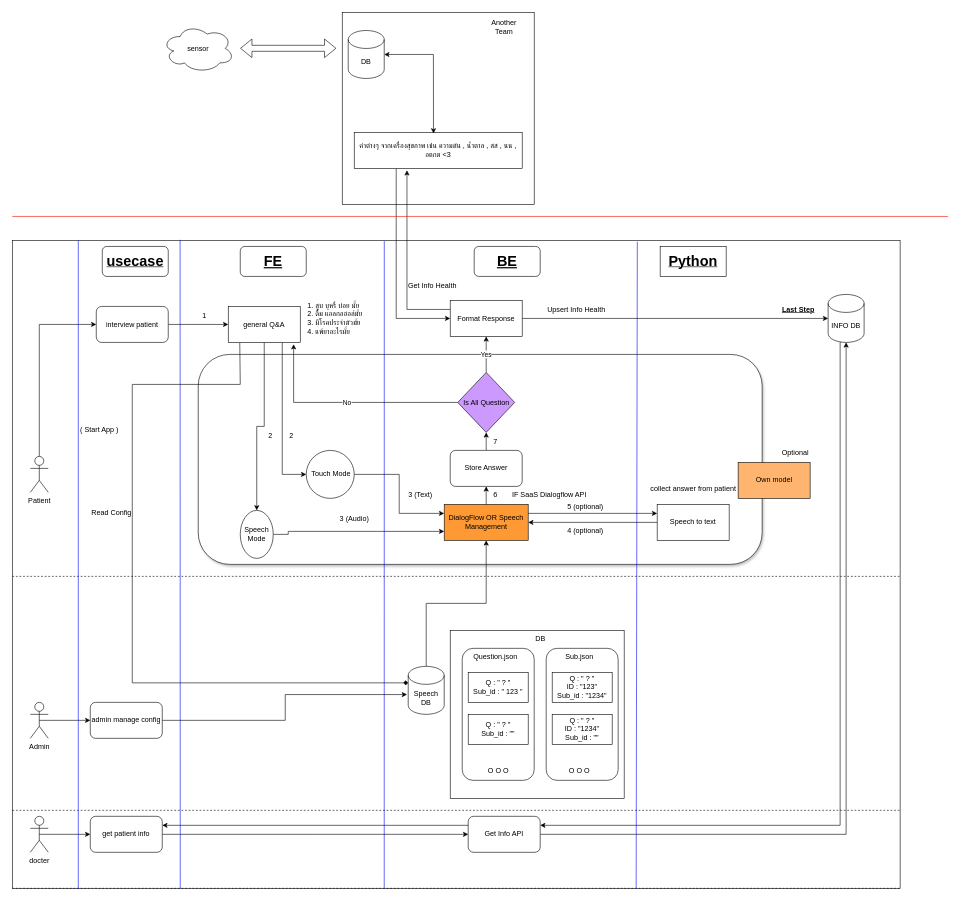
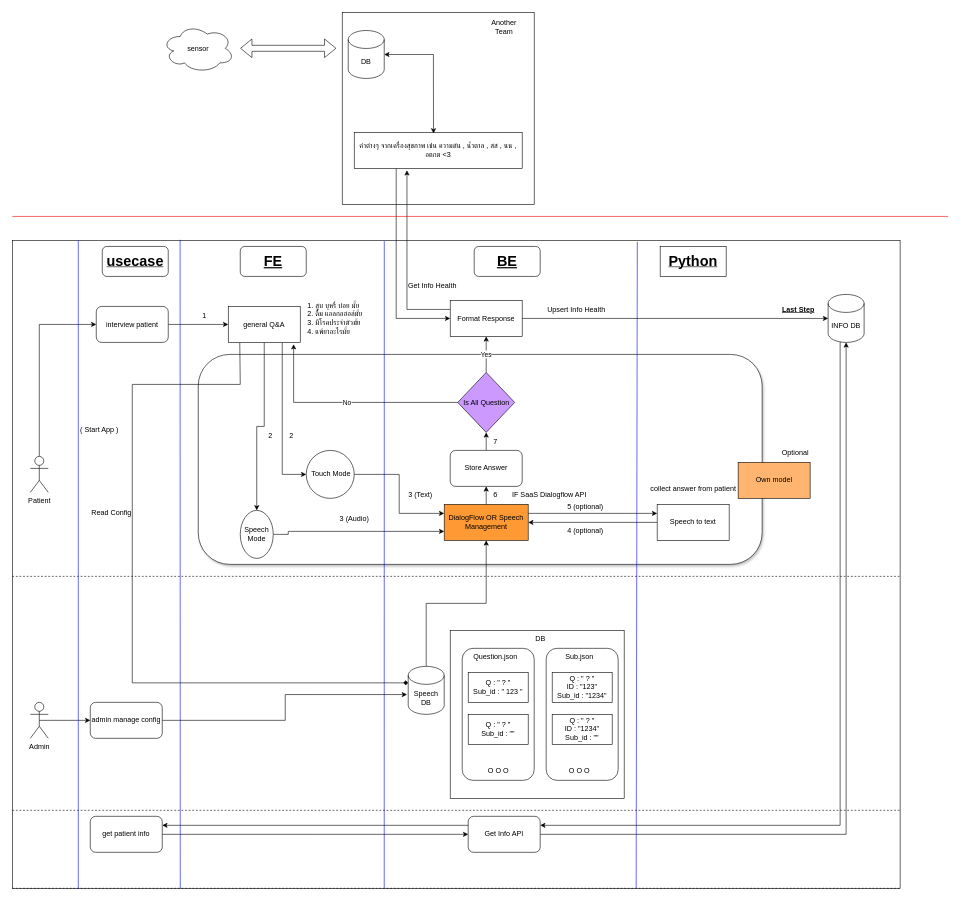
(39, 834) -> none
(84, 834) -> none
